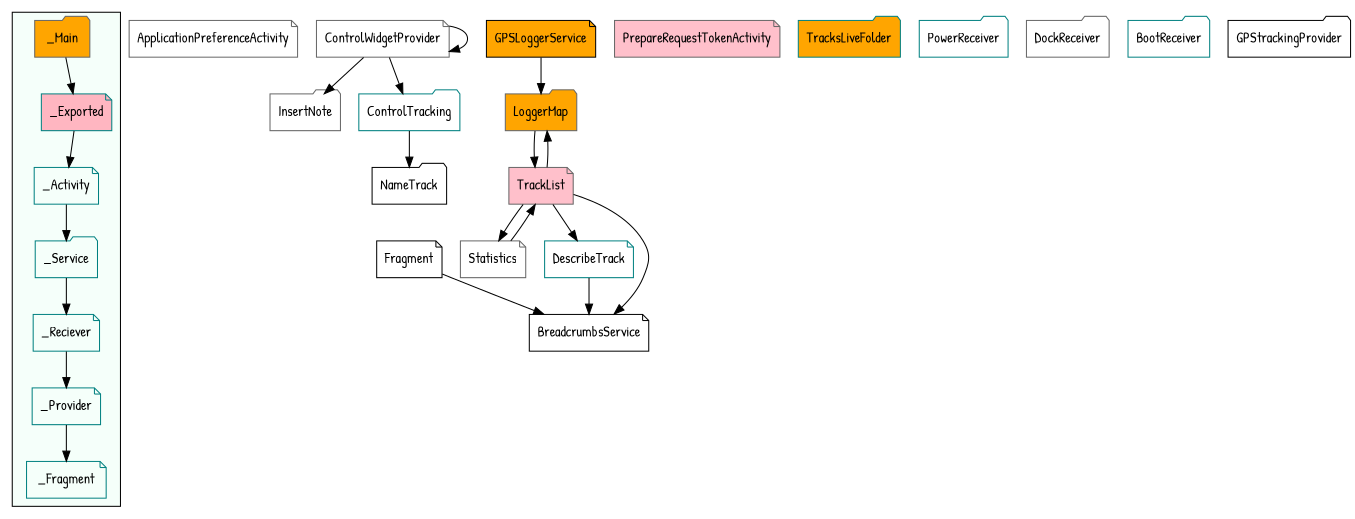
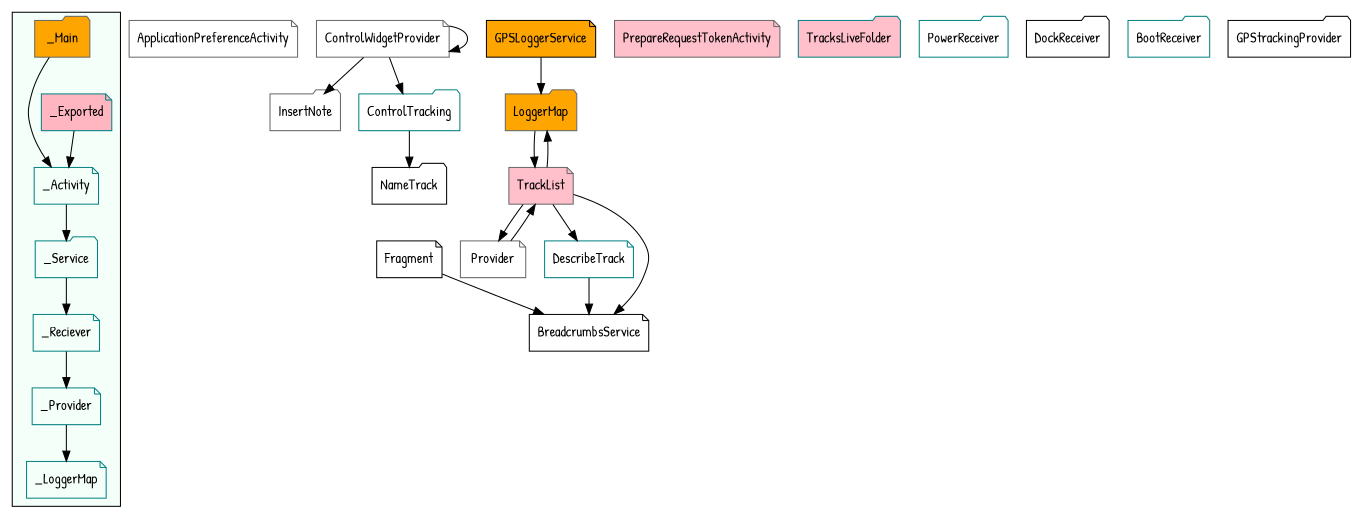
(849, 39) -> (849, 39)
(1068, 39) -> (1068, 39)
(68, 71) -> (29, 107)
(493, 259) -> (493, 259)
(66, 480) -> (66, 480)
